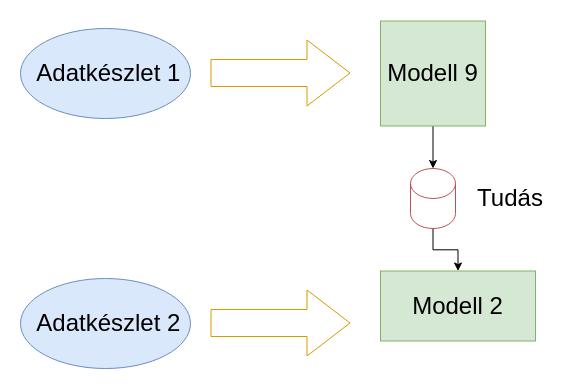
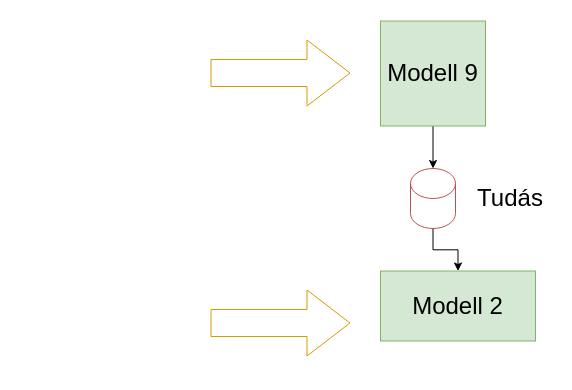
(106, 74) -> none
(106, 324) -> none
